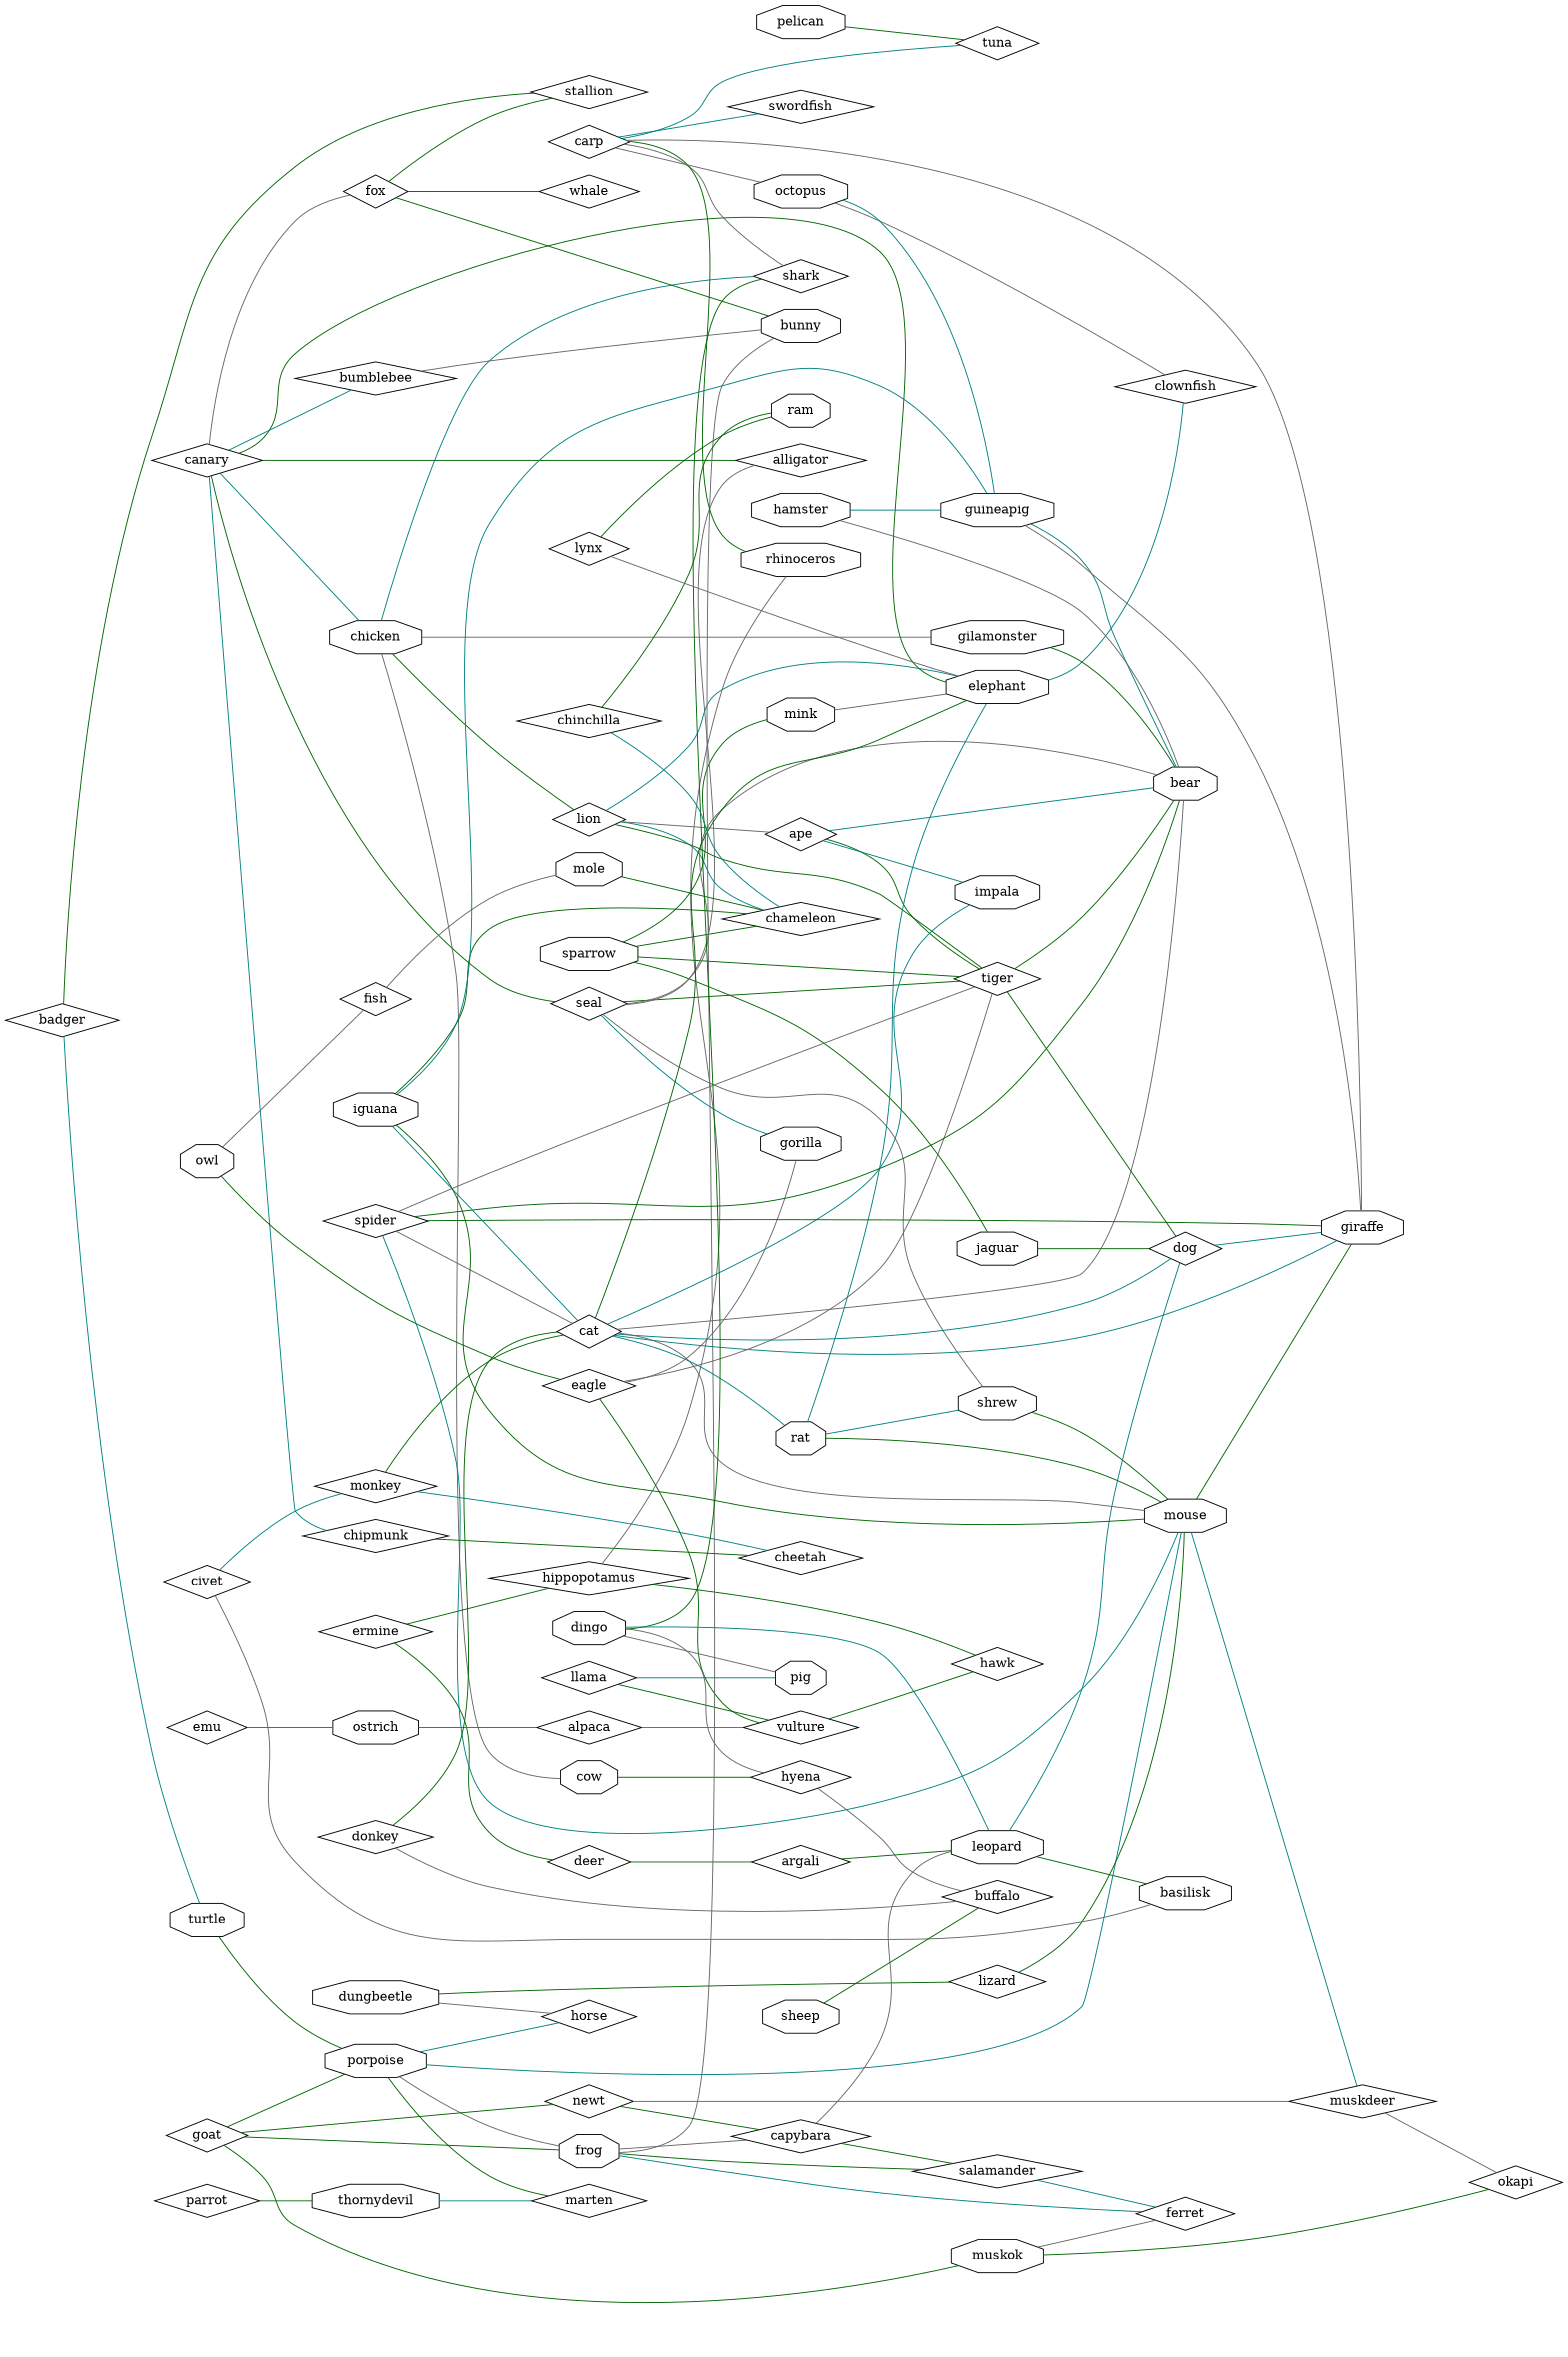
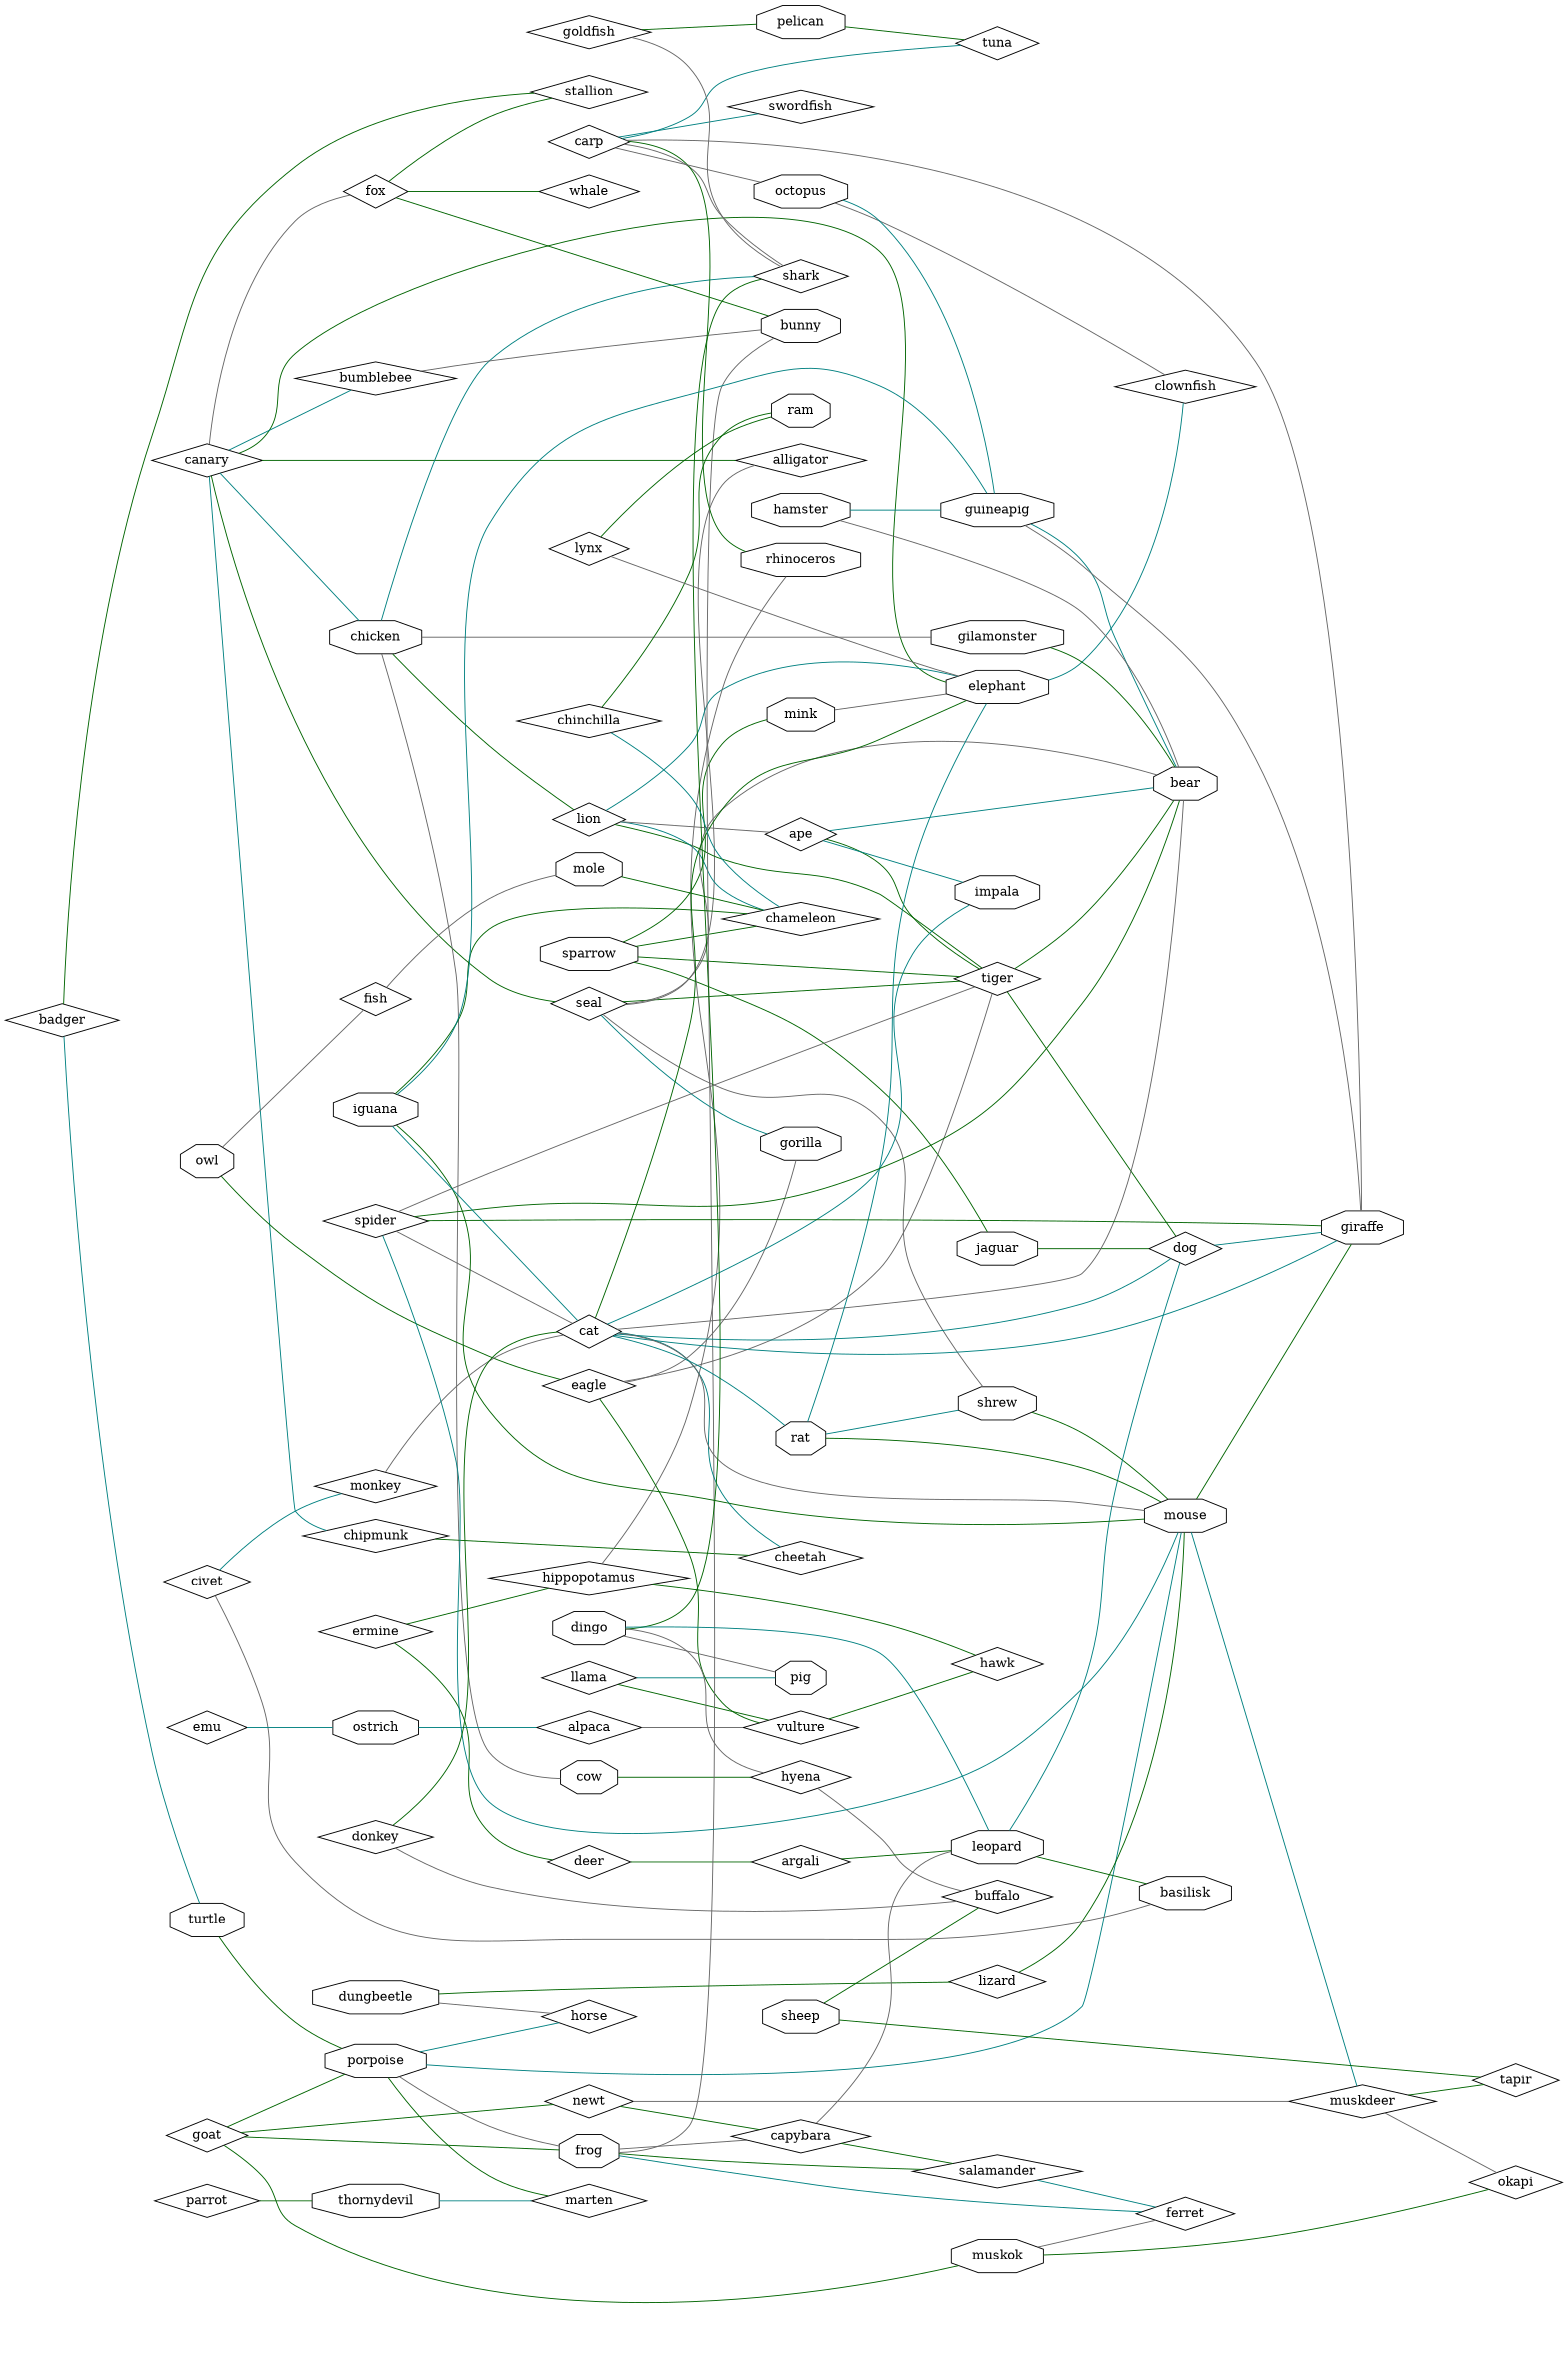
none -> (589, 32)
(464, 1380) -> (464, 1380)
(593, 1518) -> (721, 1492)
none -> (1516, 2080)
